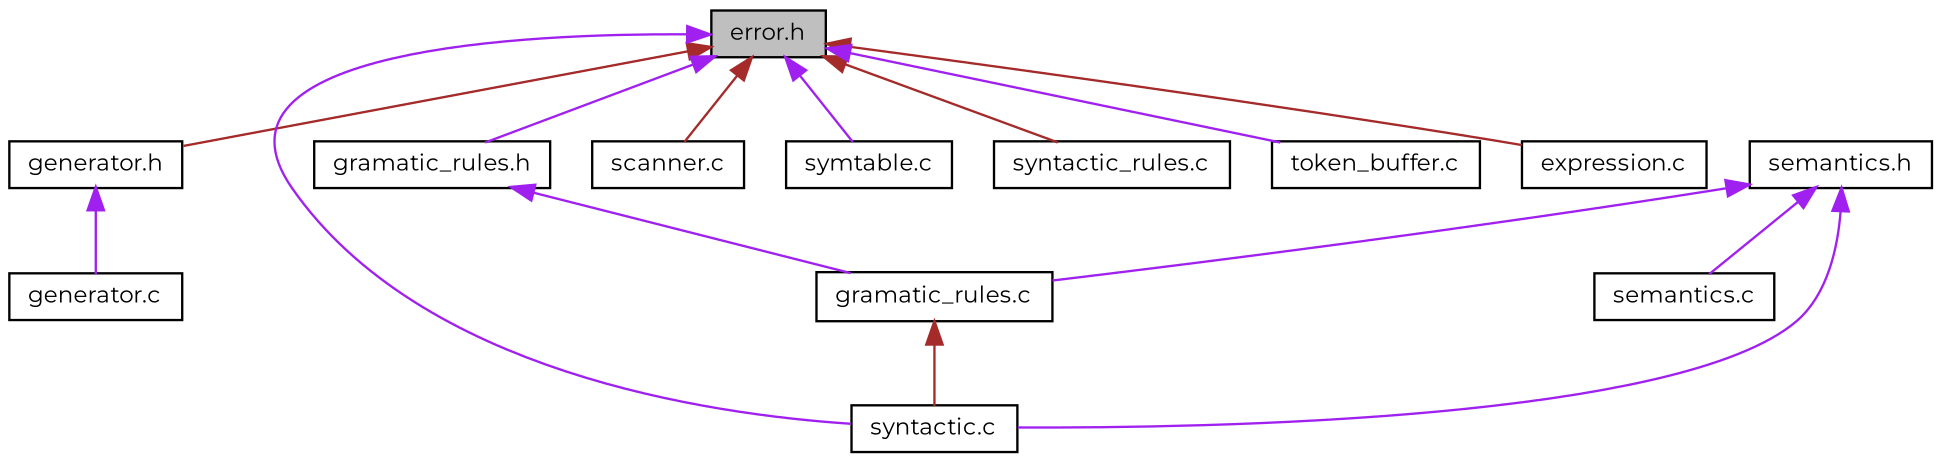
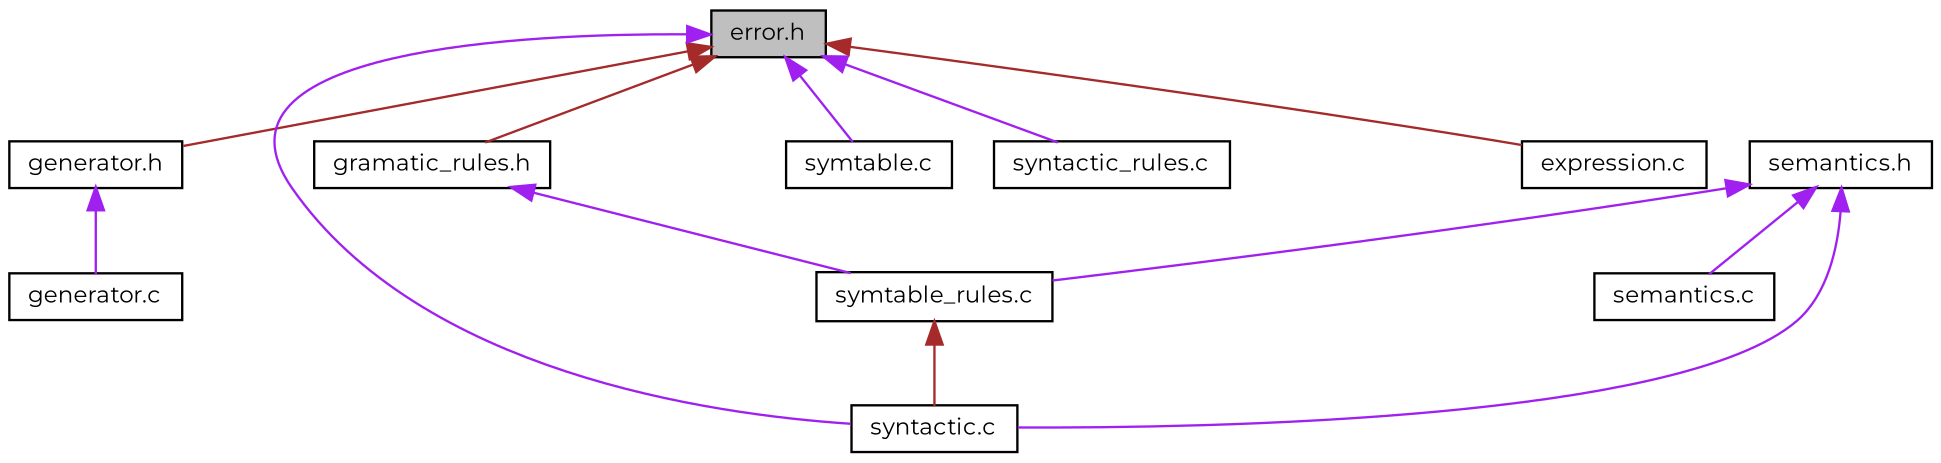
(589, 103) -> (589, 103)
(952, 103) -> (952, 103)
(668, 165) -> none
(1376, 165) -> none
(934, 297) -> (934, 297)
